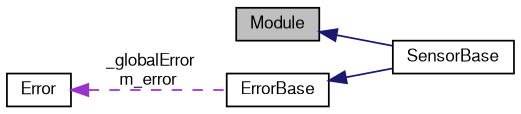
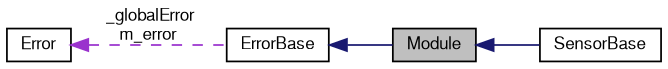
(369, 73) -> (370, 45)
